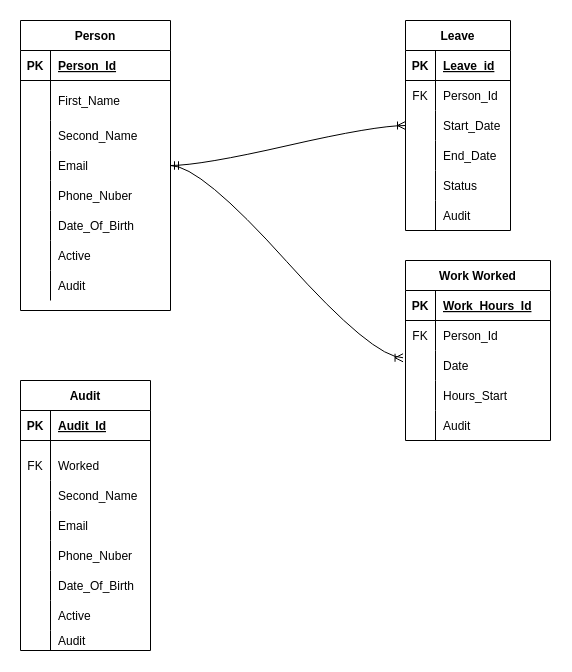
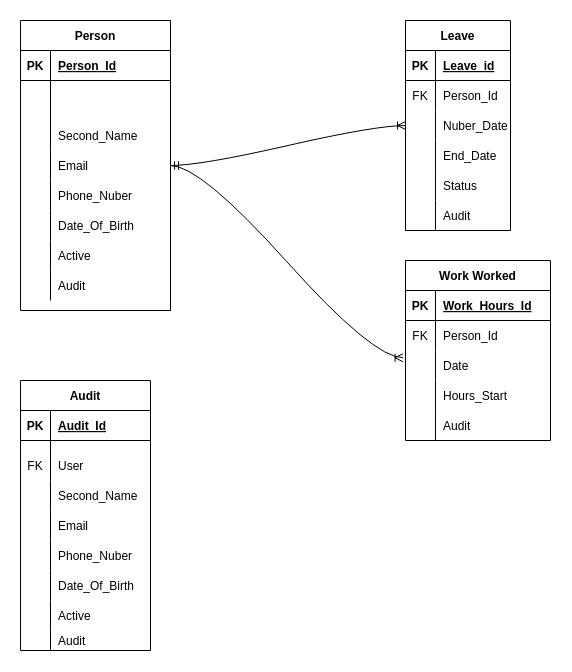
(111, 101) -> none
(477, 126) -> (477, 126)
(78, 466) -> (71, 466)
